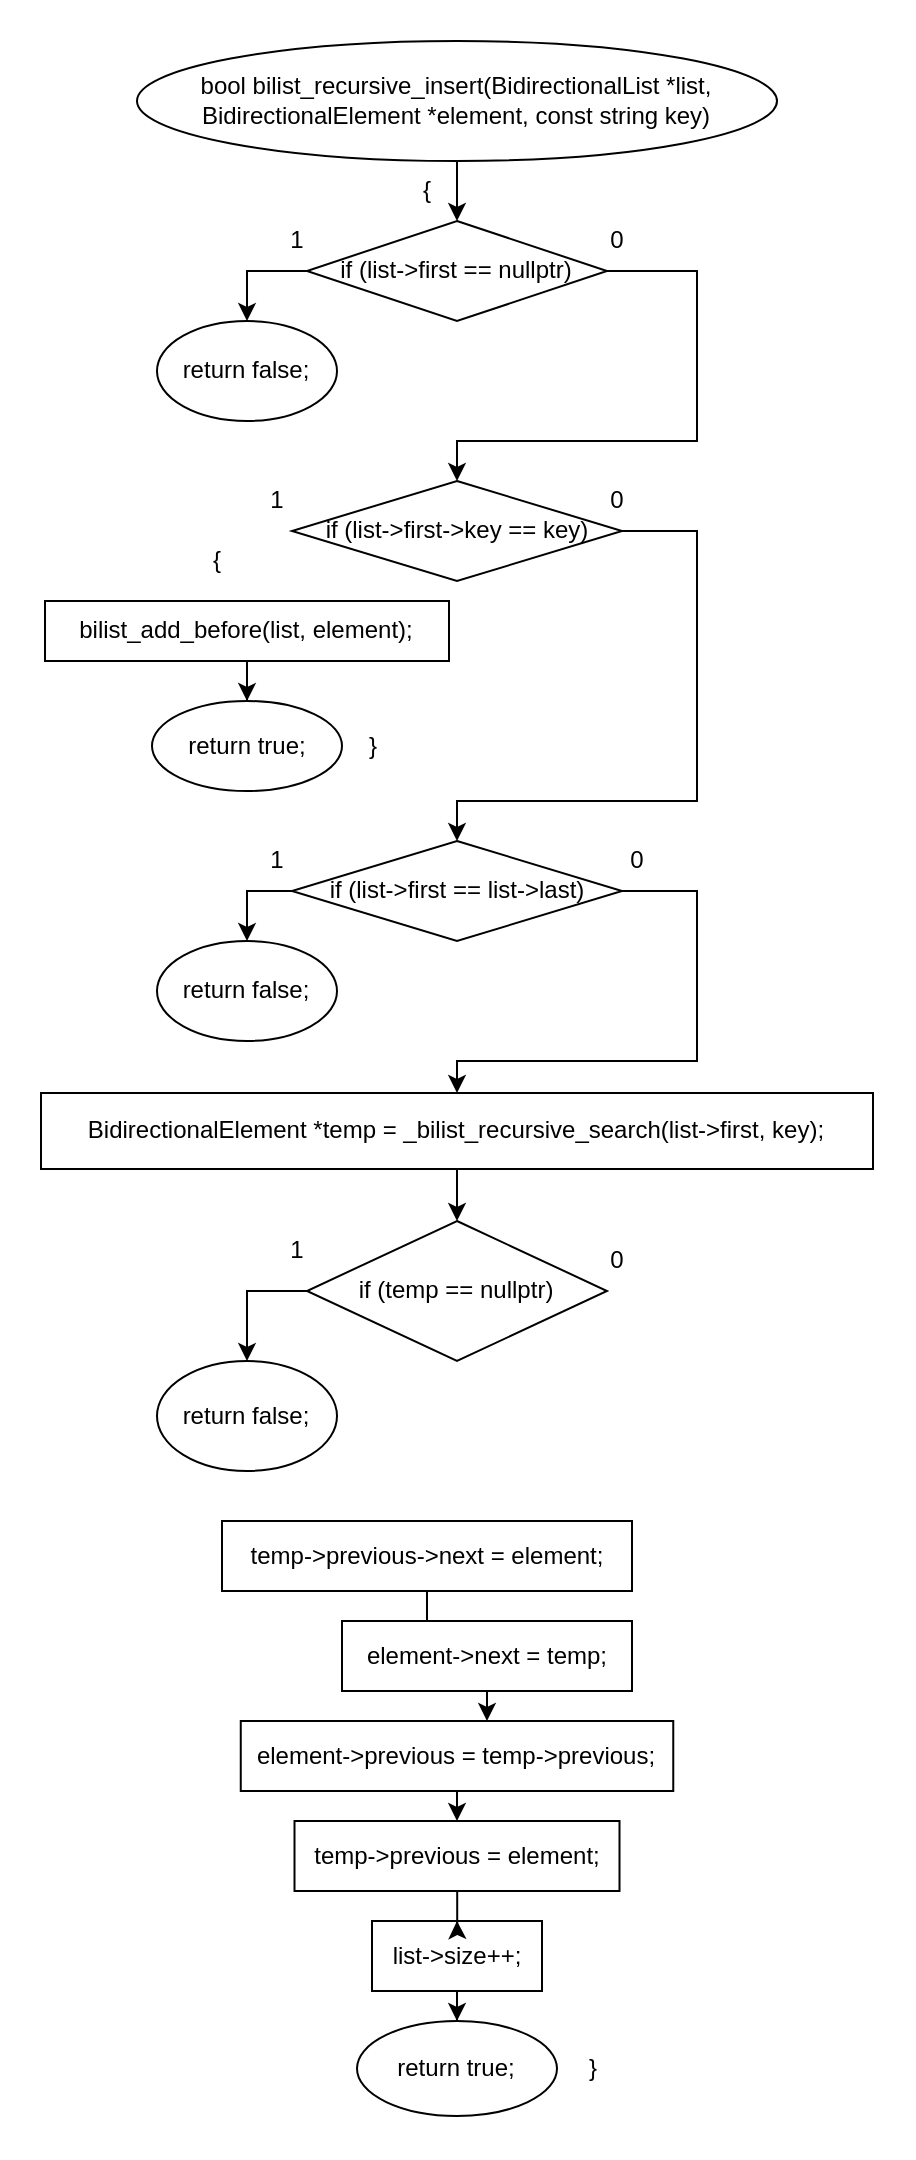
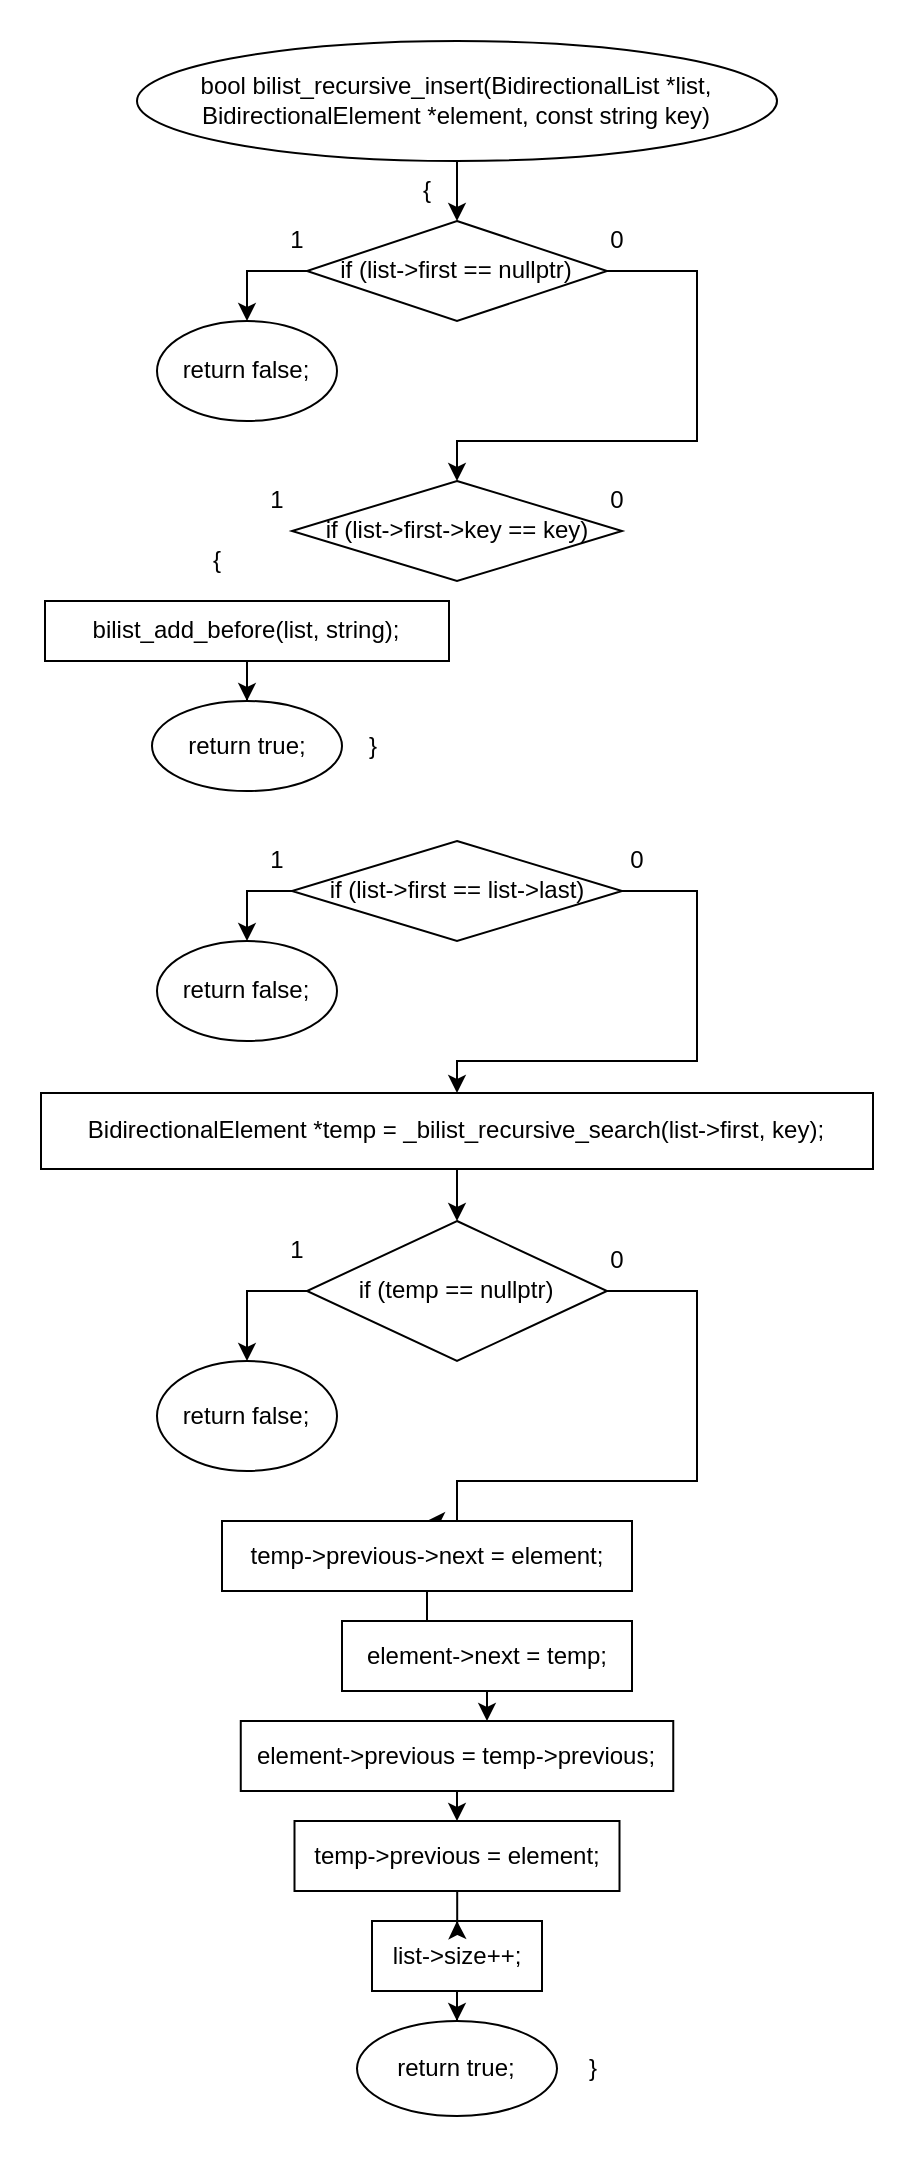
(247, 631) -> (247, 631)
(697, 762) -> none
none -> (696, 1481)
